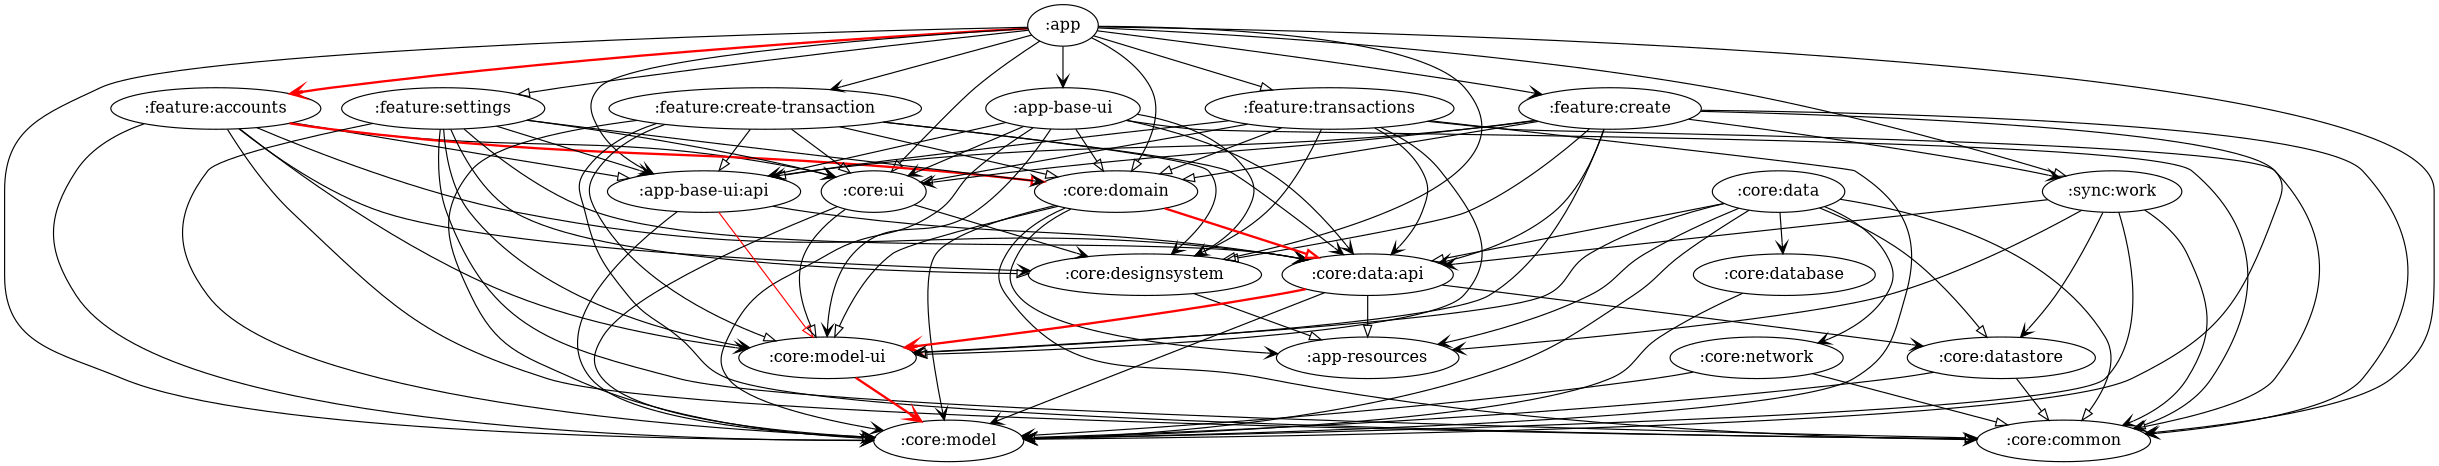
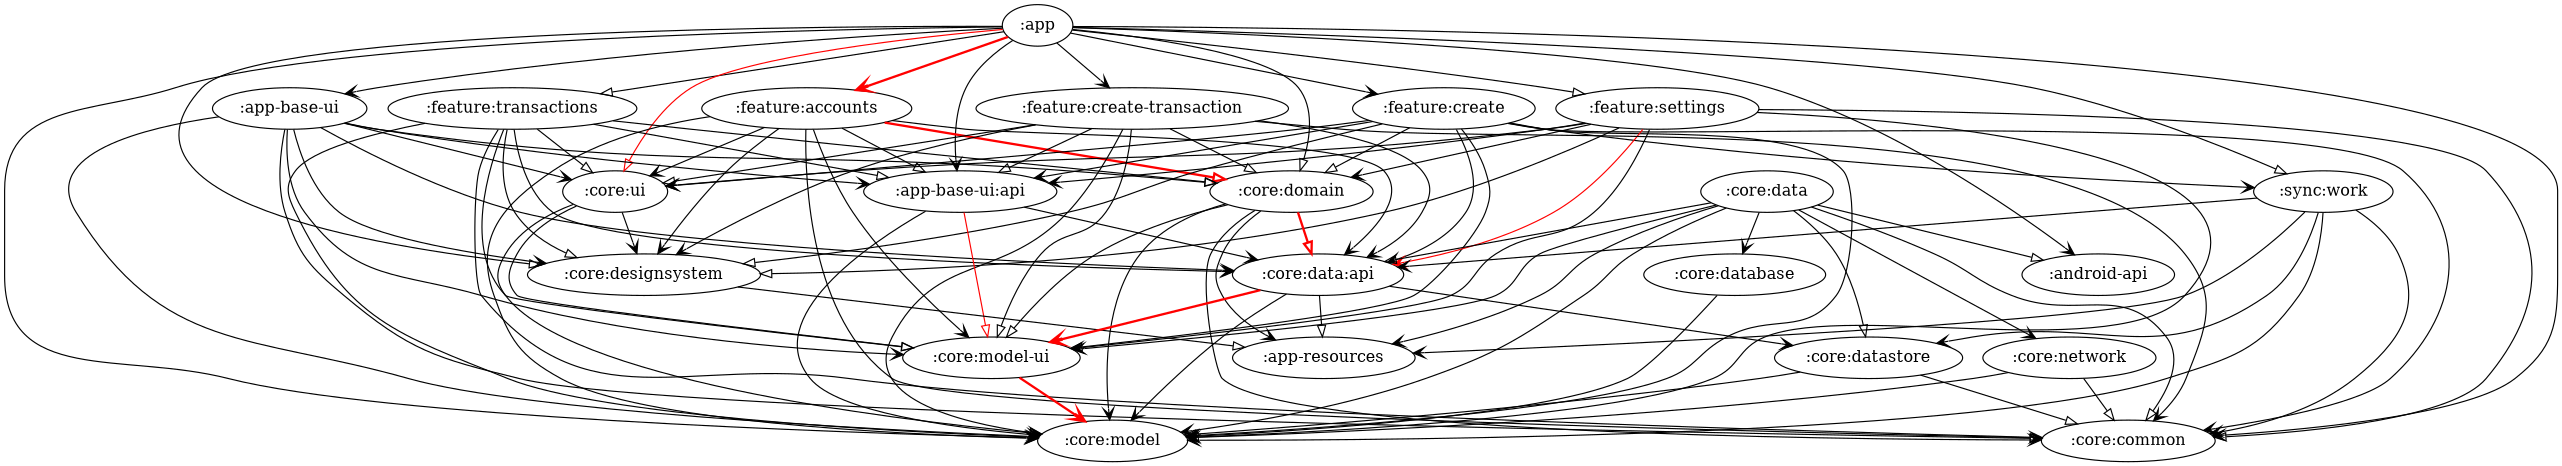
(965, 97) -> (797, 56)
(867, 242) -> (1538, 221)
none -> (2098, 275)
